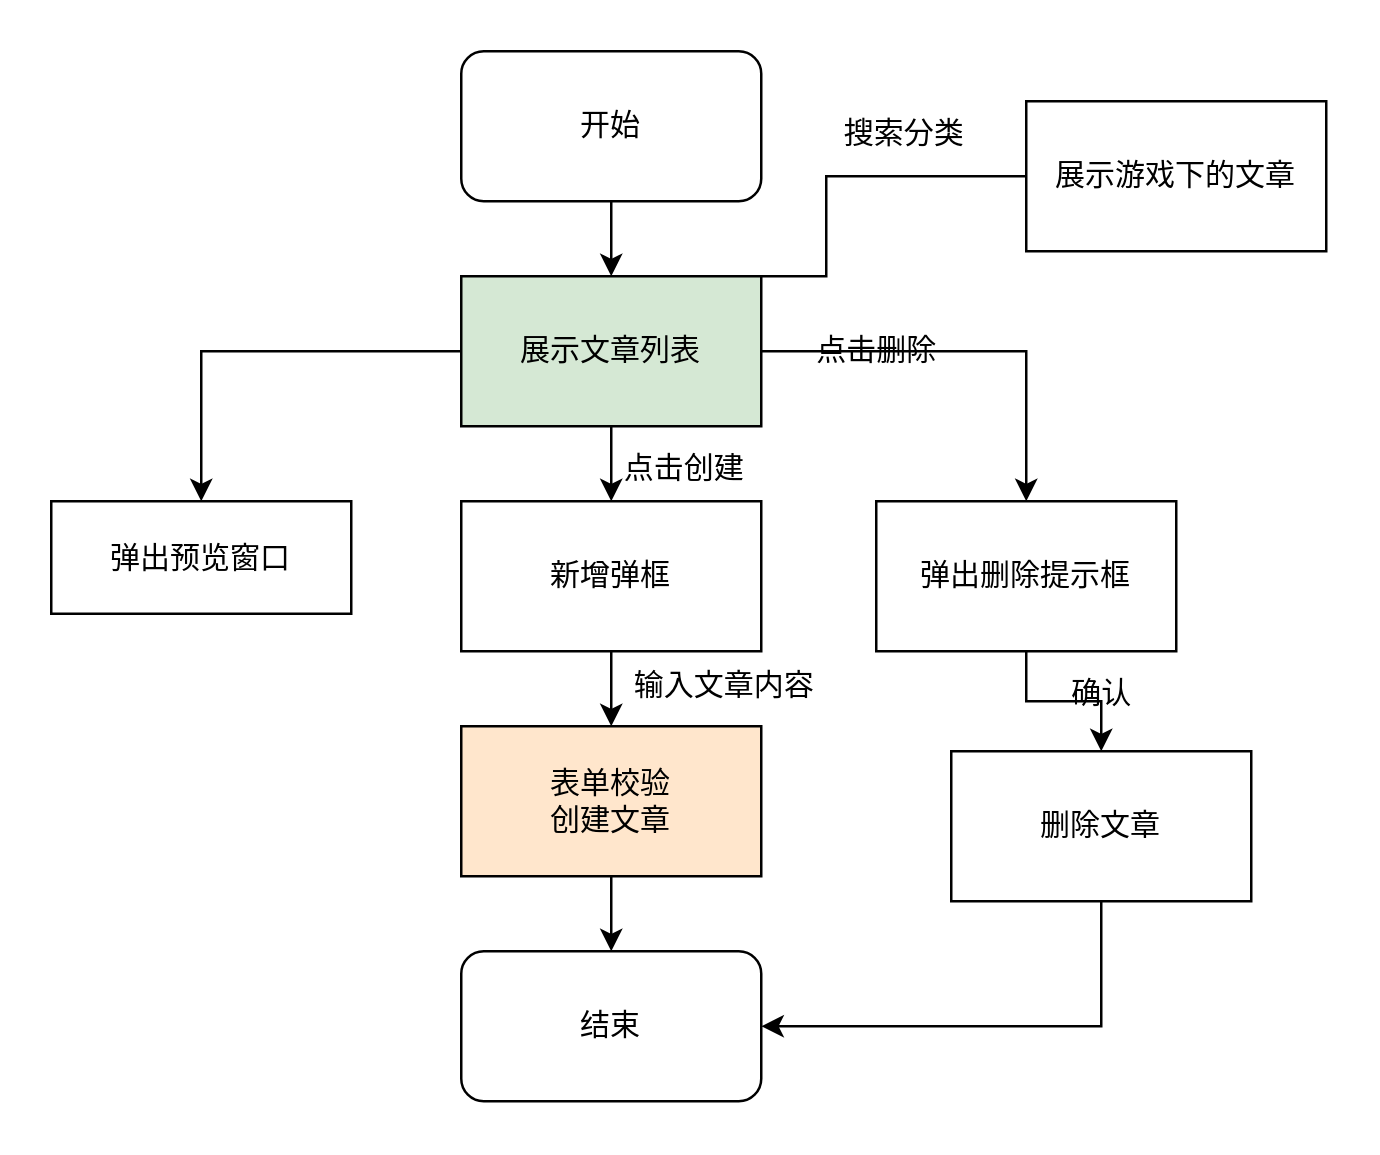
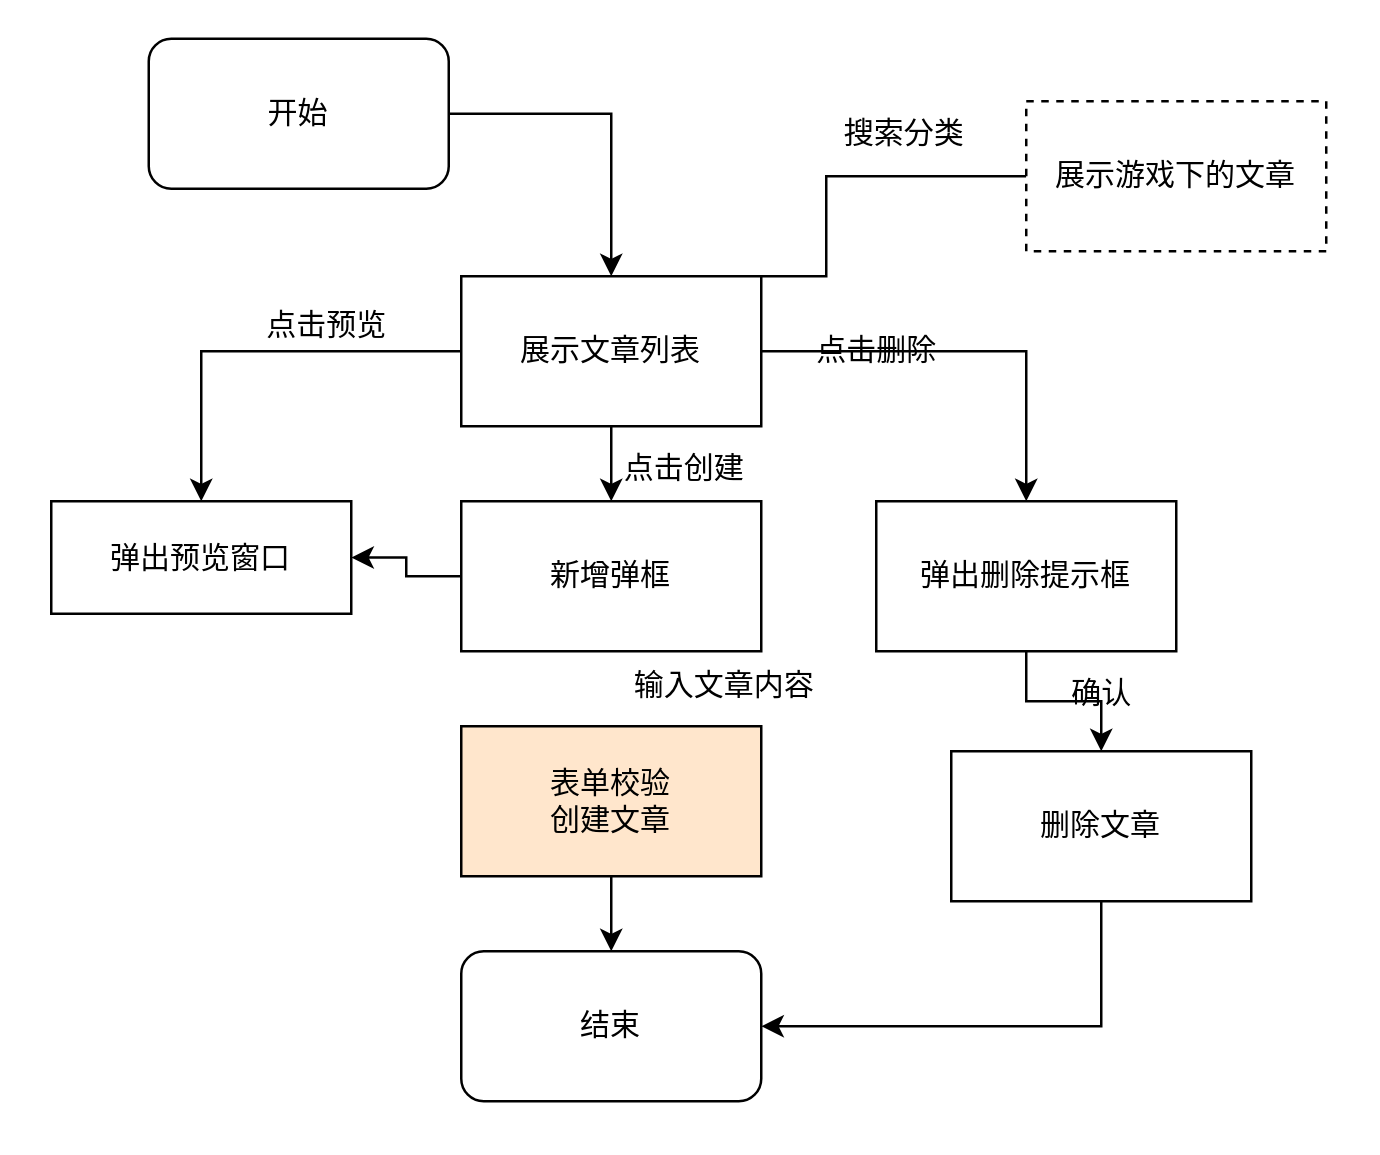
(611, 126) -> (299, 114)
(1176, 176) -> (1176, 176)
none -> (326, 326)
(611, 351) -> (611, 351)
(611, 697) -> (406, 575)
